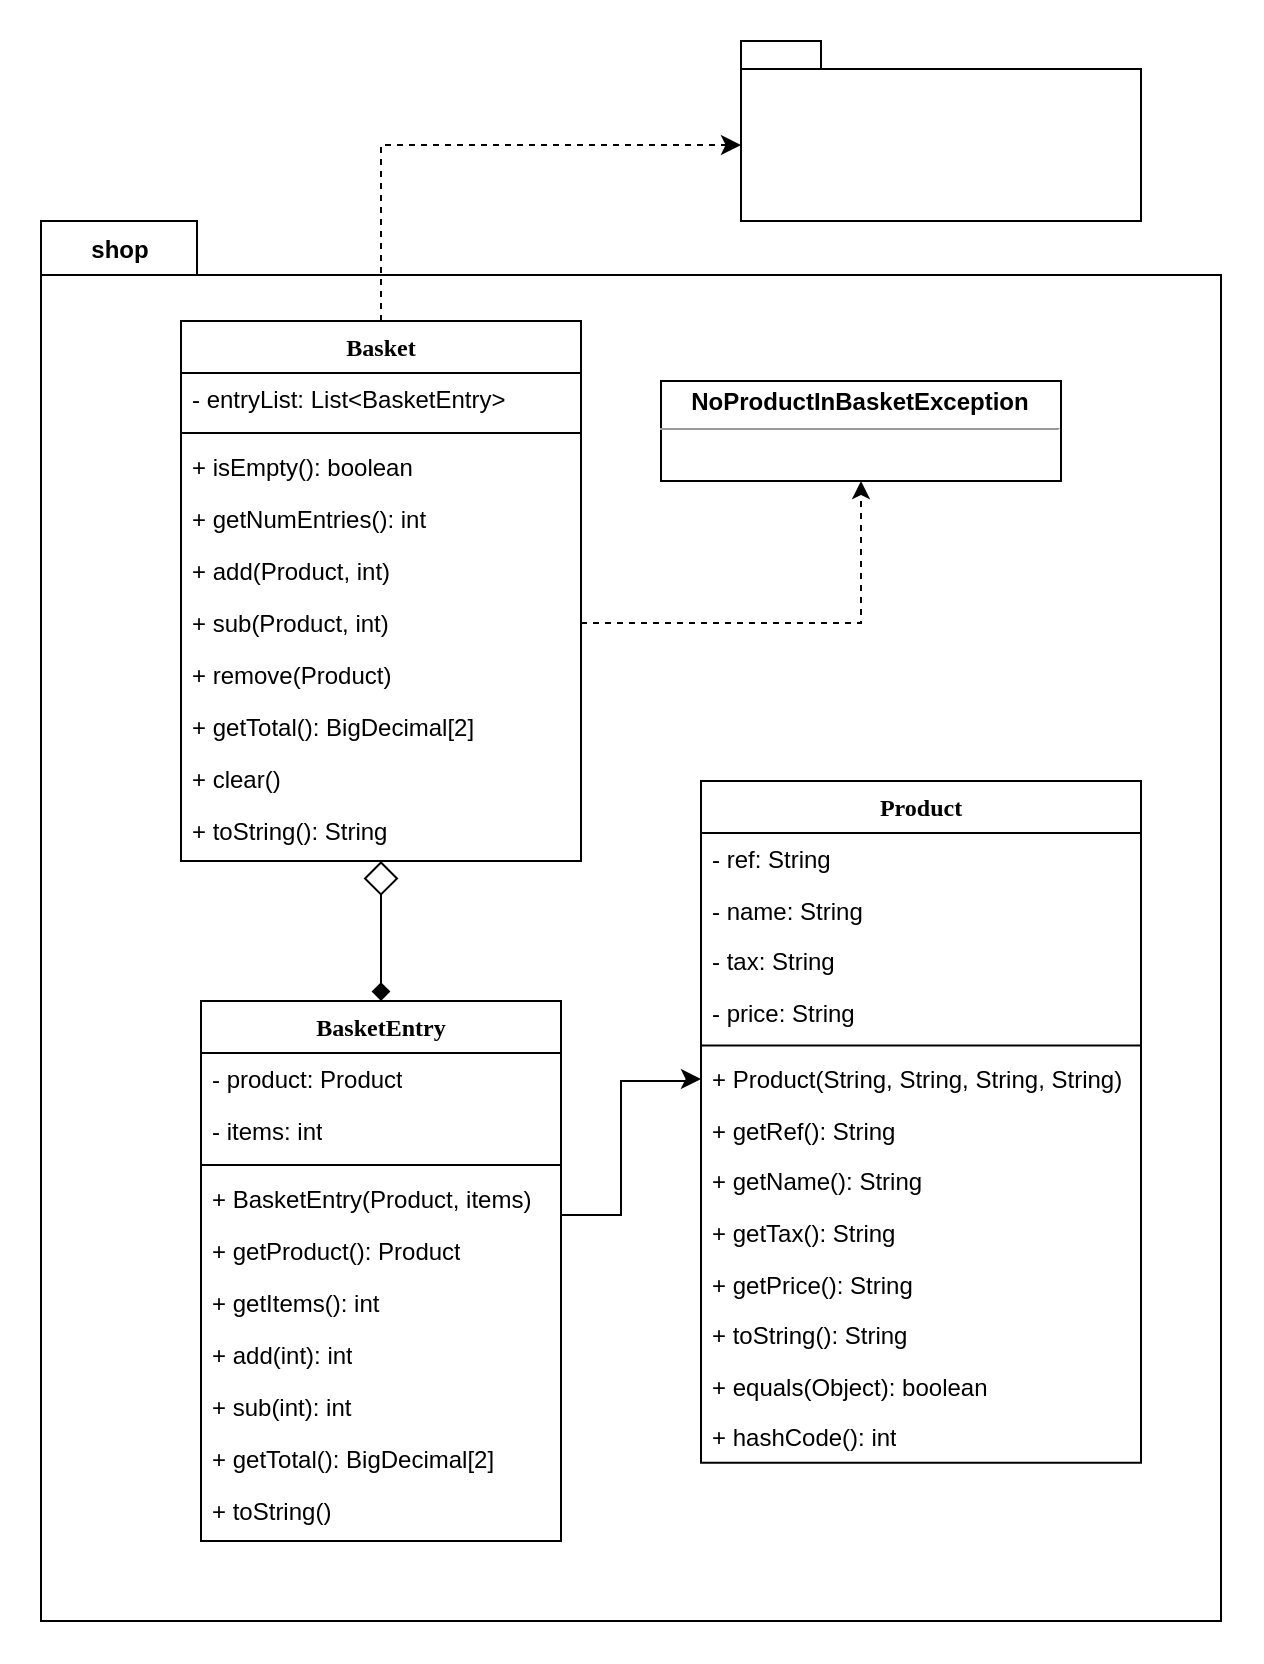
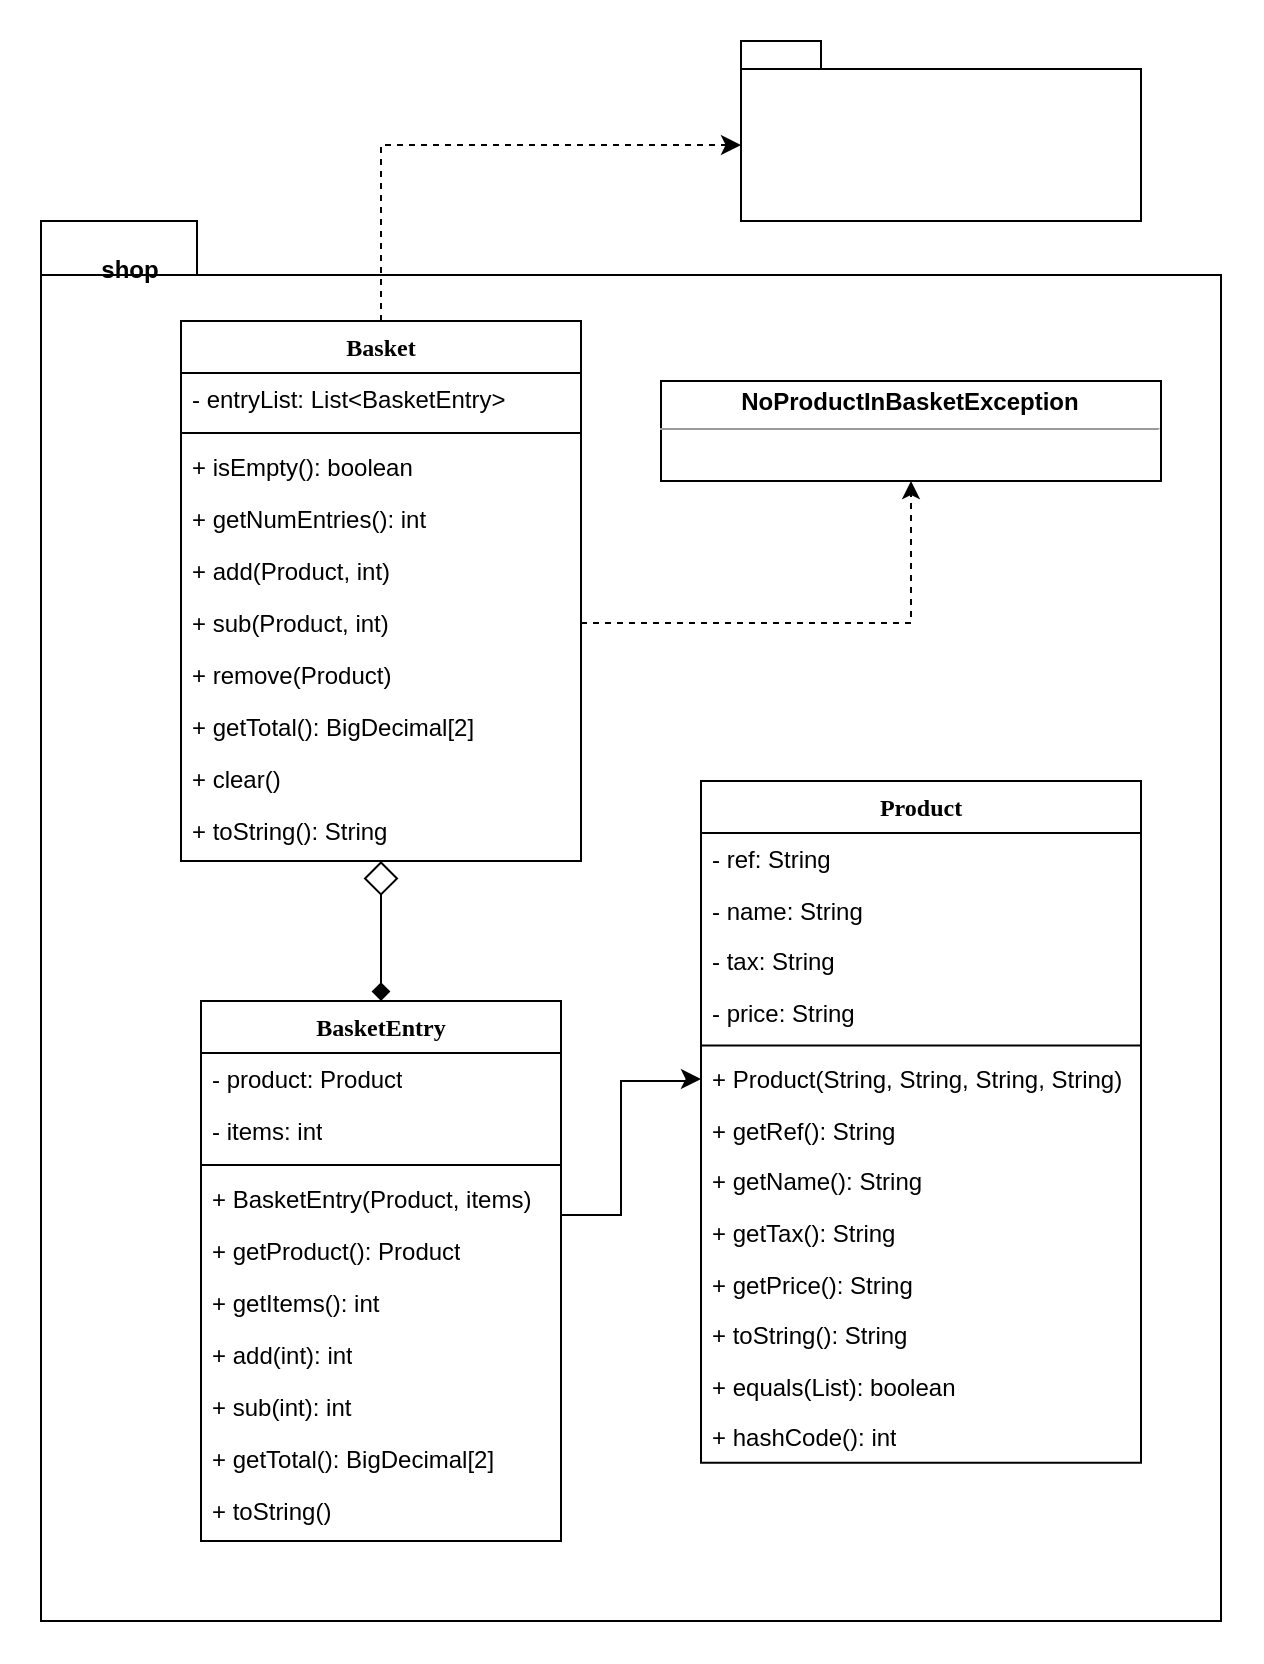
(121, 249) -> (131, 269)
(861, 431) -> (911, 431)
(865, 1389) -> (849, 1389)
